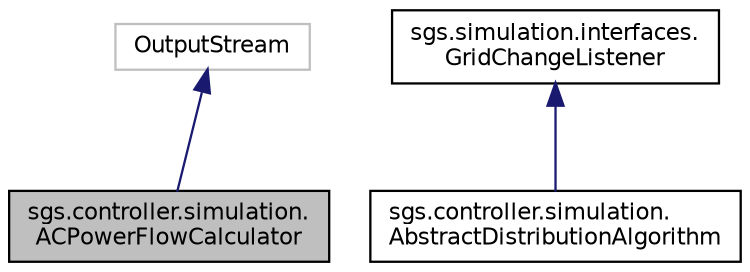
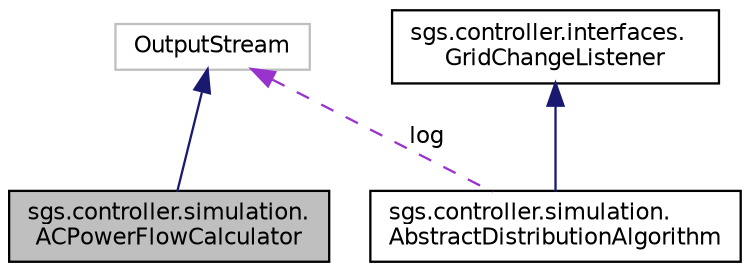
(556, 47) -> (556, 47)
none -> (382, 136)
